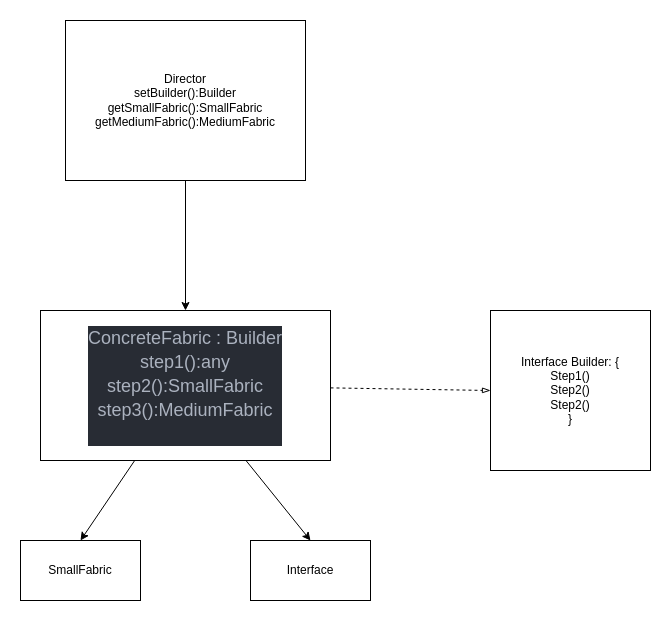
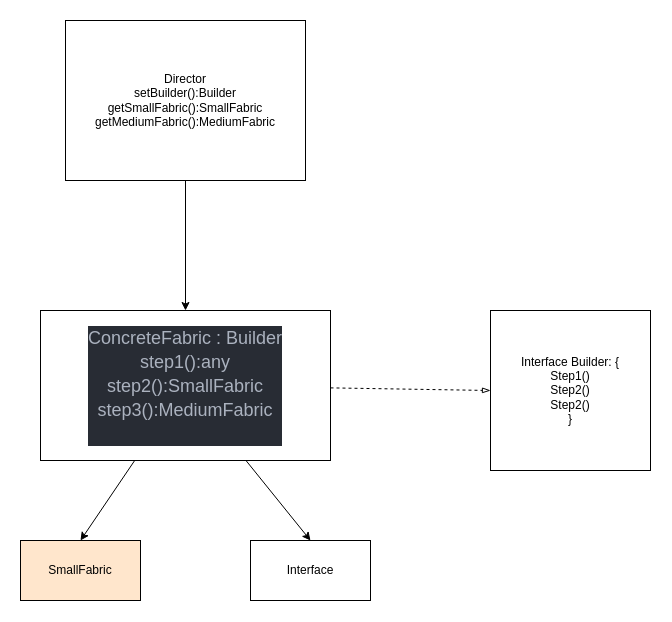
(81, 571) -> (81, 571)
